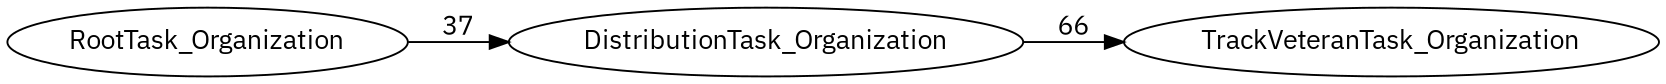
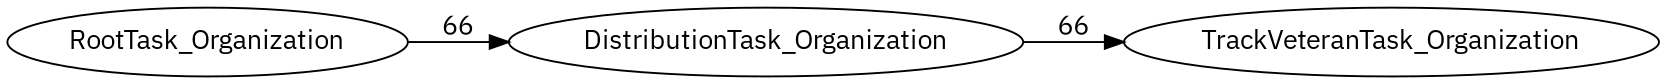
(458, 28) -> (458, 28)
